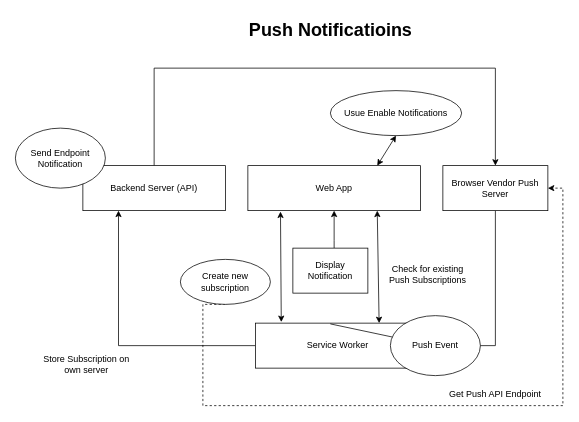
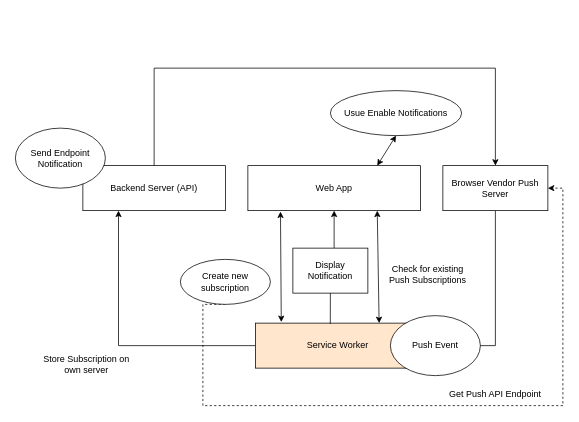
(330, 30) -> none
(361, 330) -> (330, 308)
(338, 345) -> (338, 345)
